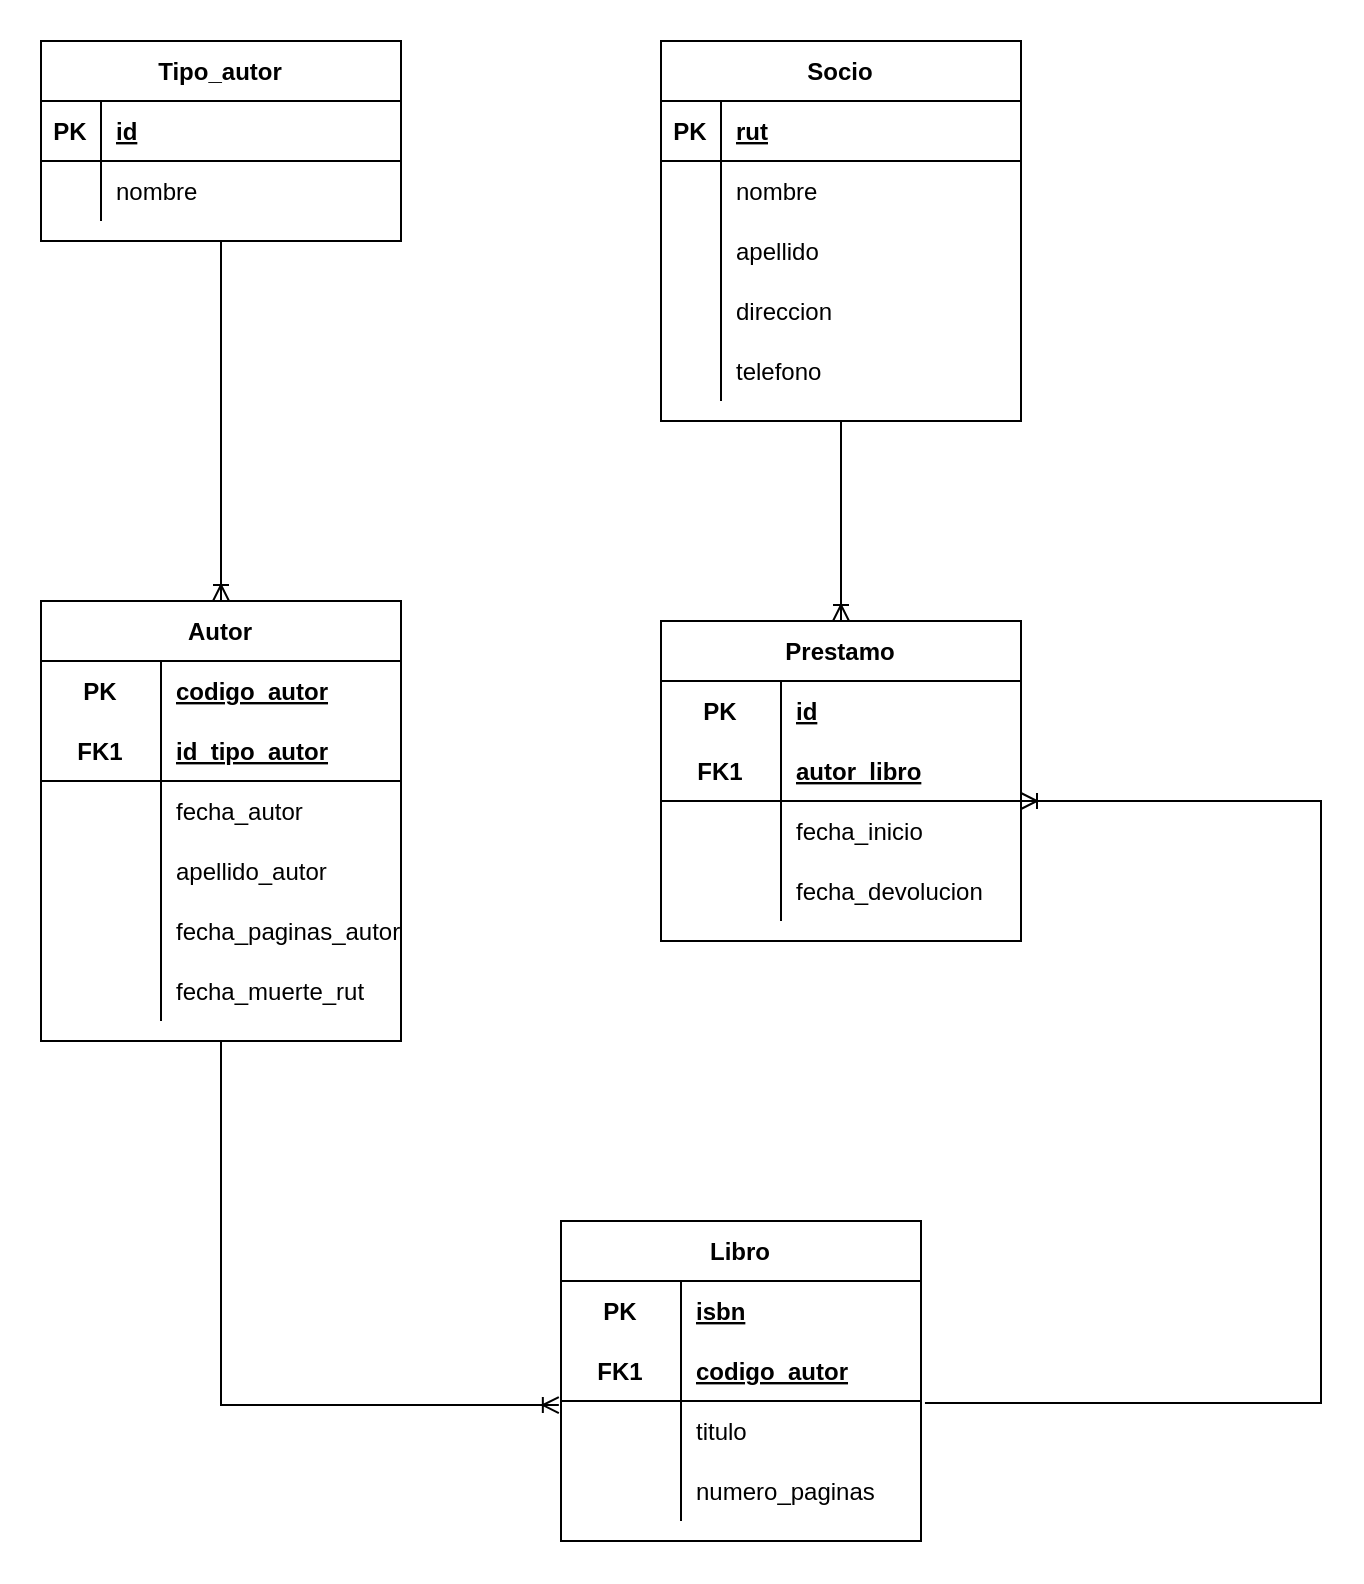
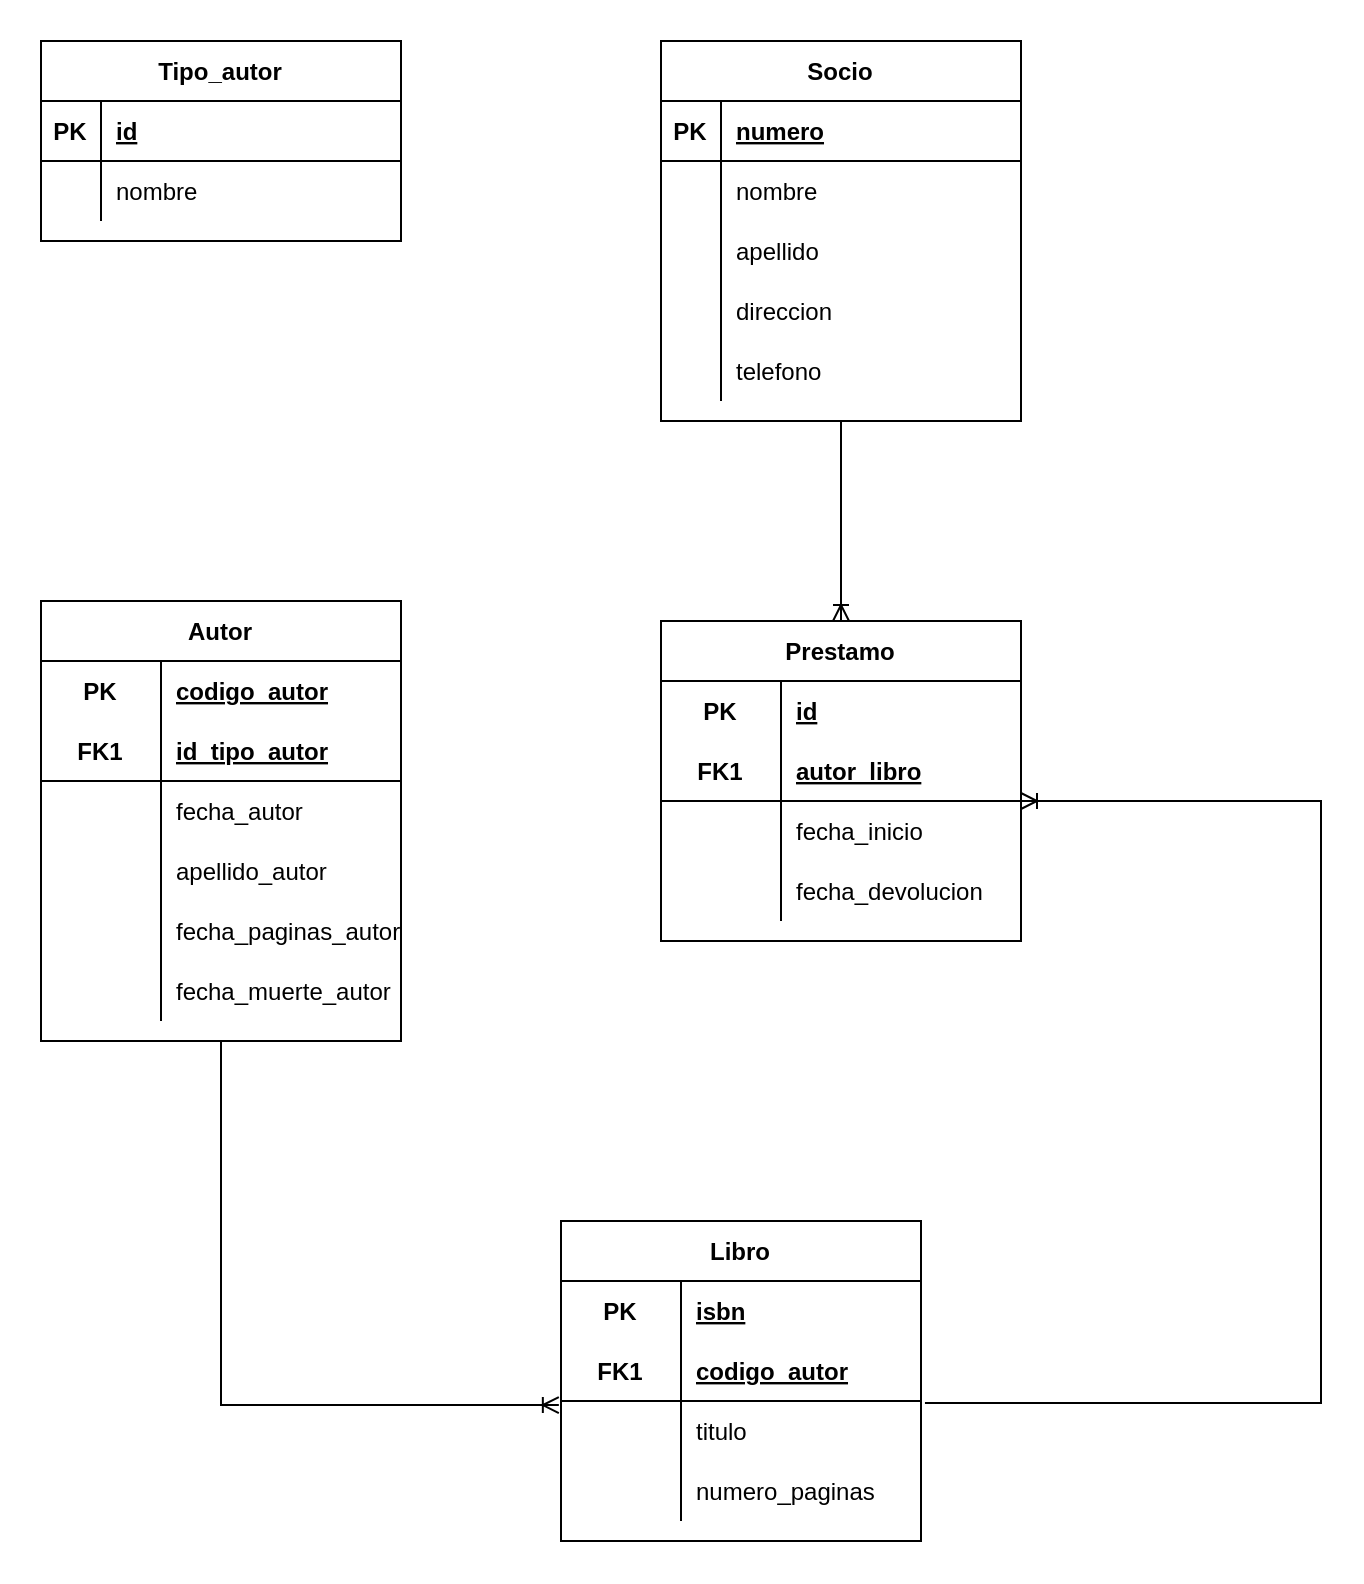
(756, 132) -> (776, 132)
(221, 423) -> none
(284, 992) -> (297, 992)
